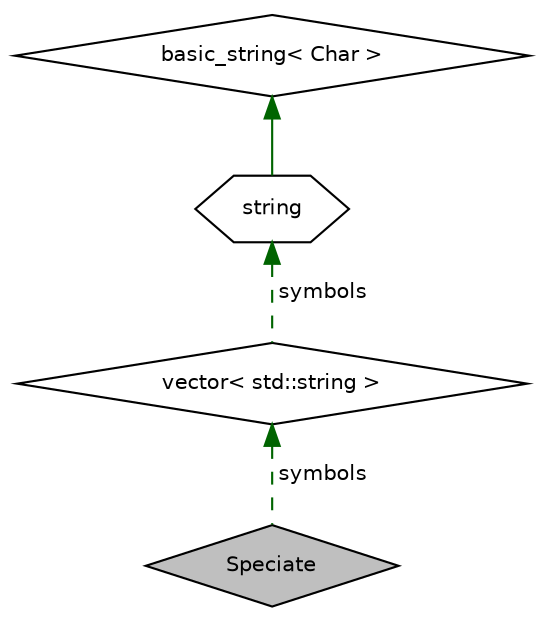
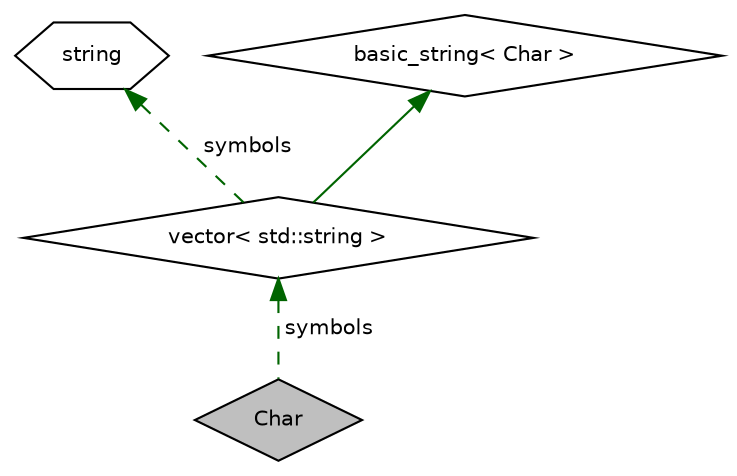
(272, 147) -> (364, 154)
(272, 566) -> (278, 420)
